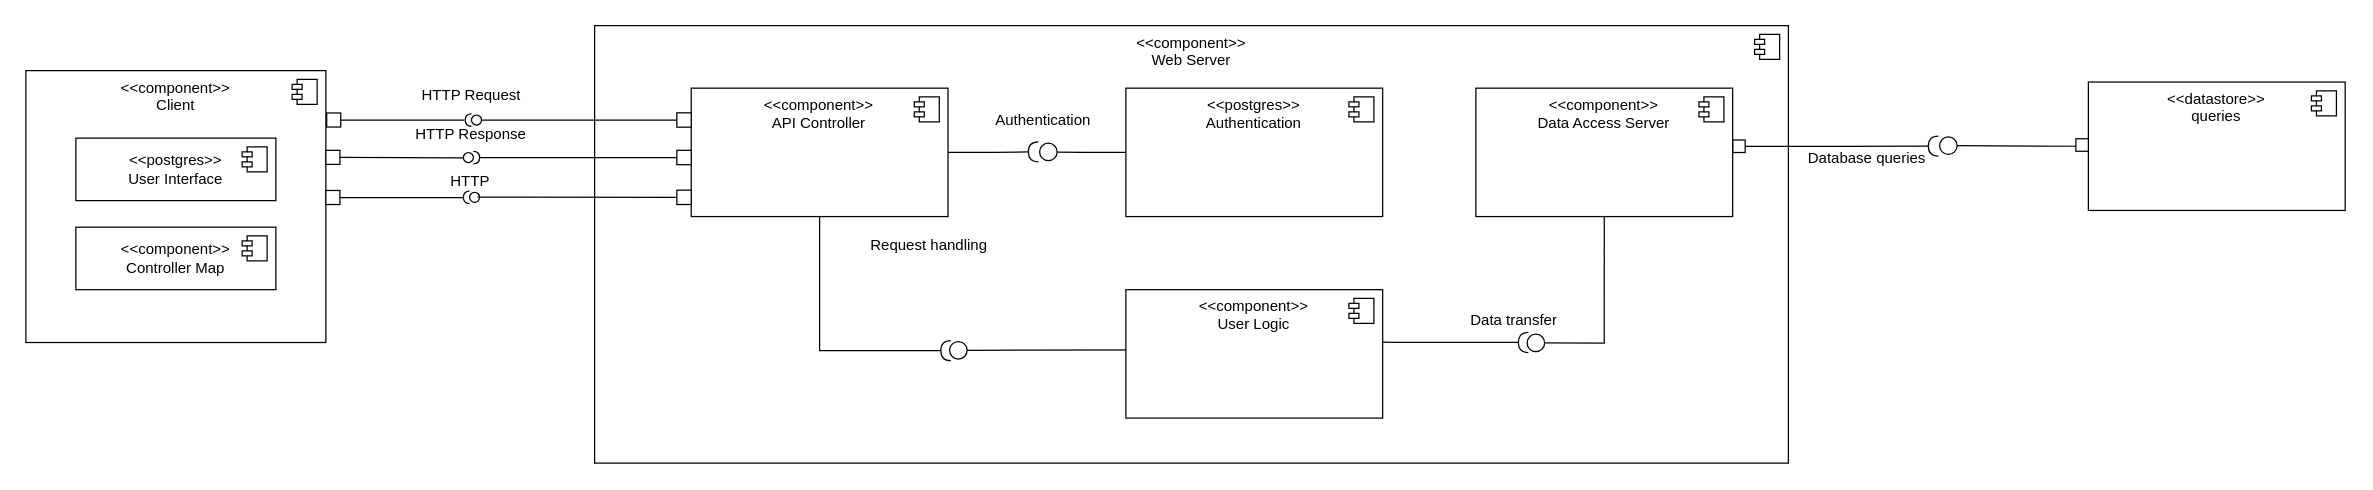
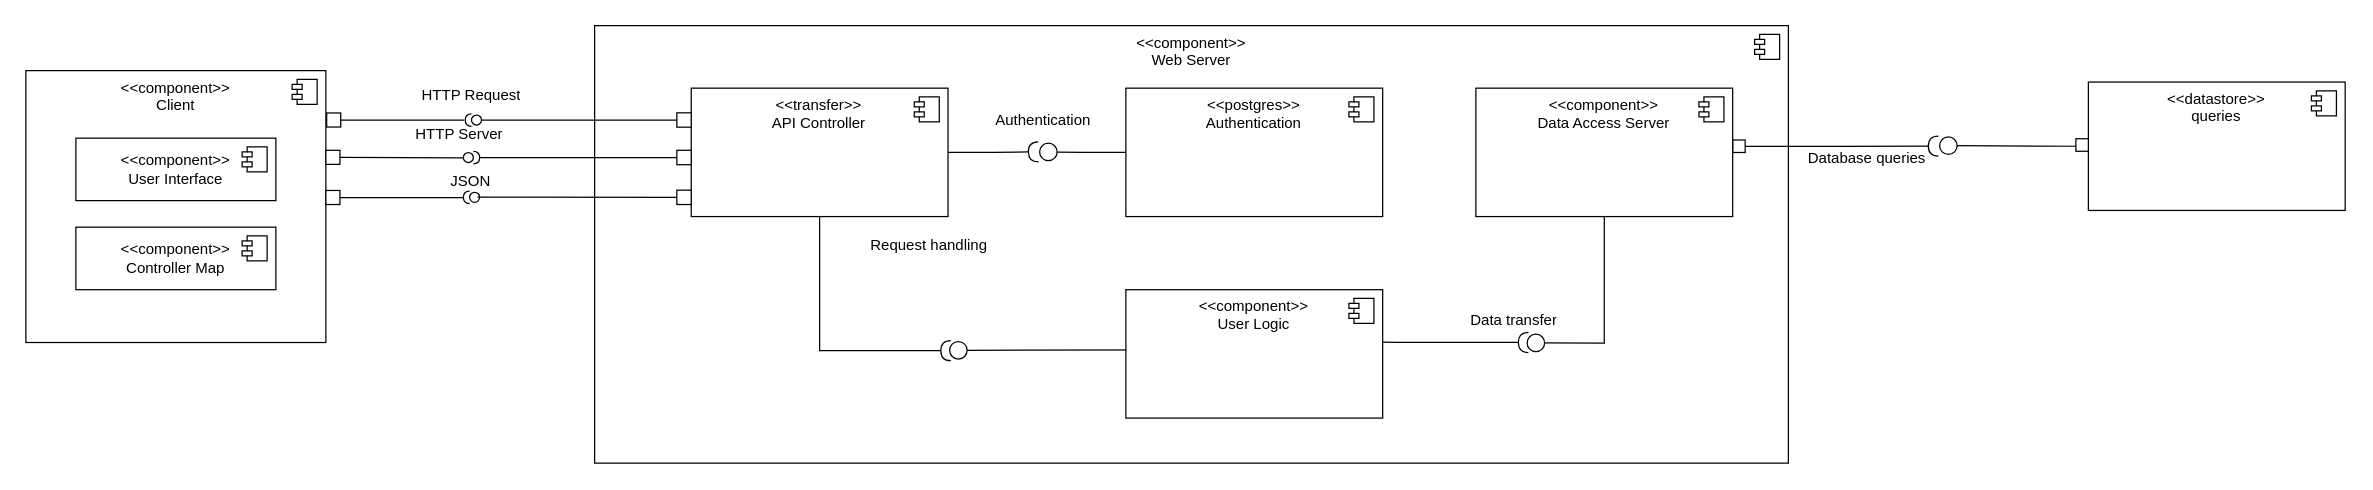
(819, 115) -> (819, 115)
(468, 134) -> (460, 134)
(176, 169) -> (176, 169)
(467, 182) -> (467, 182)
